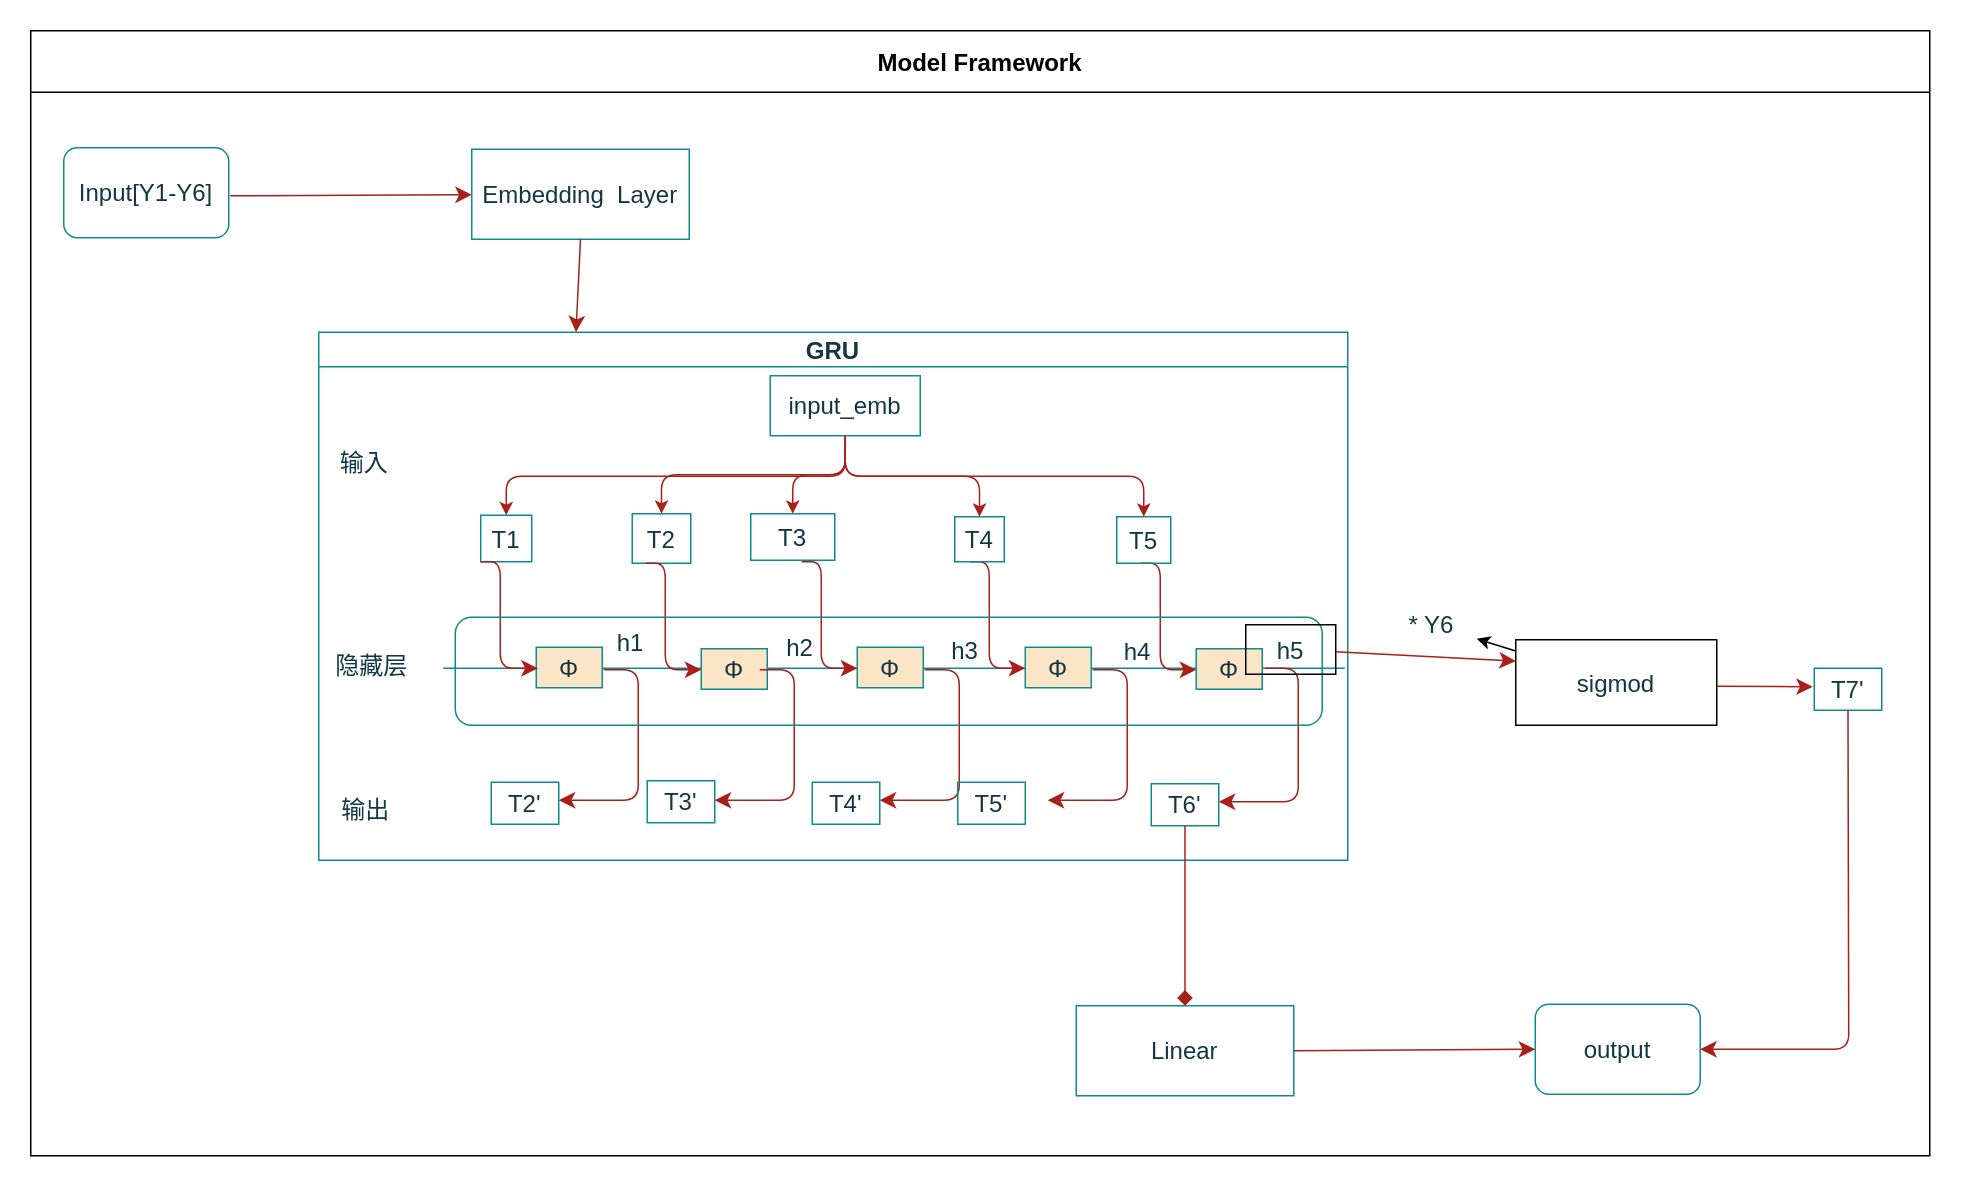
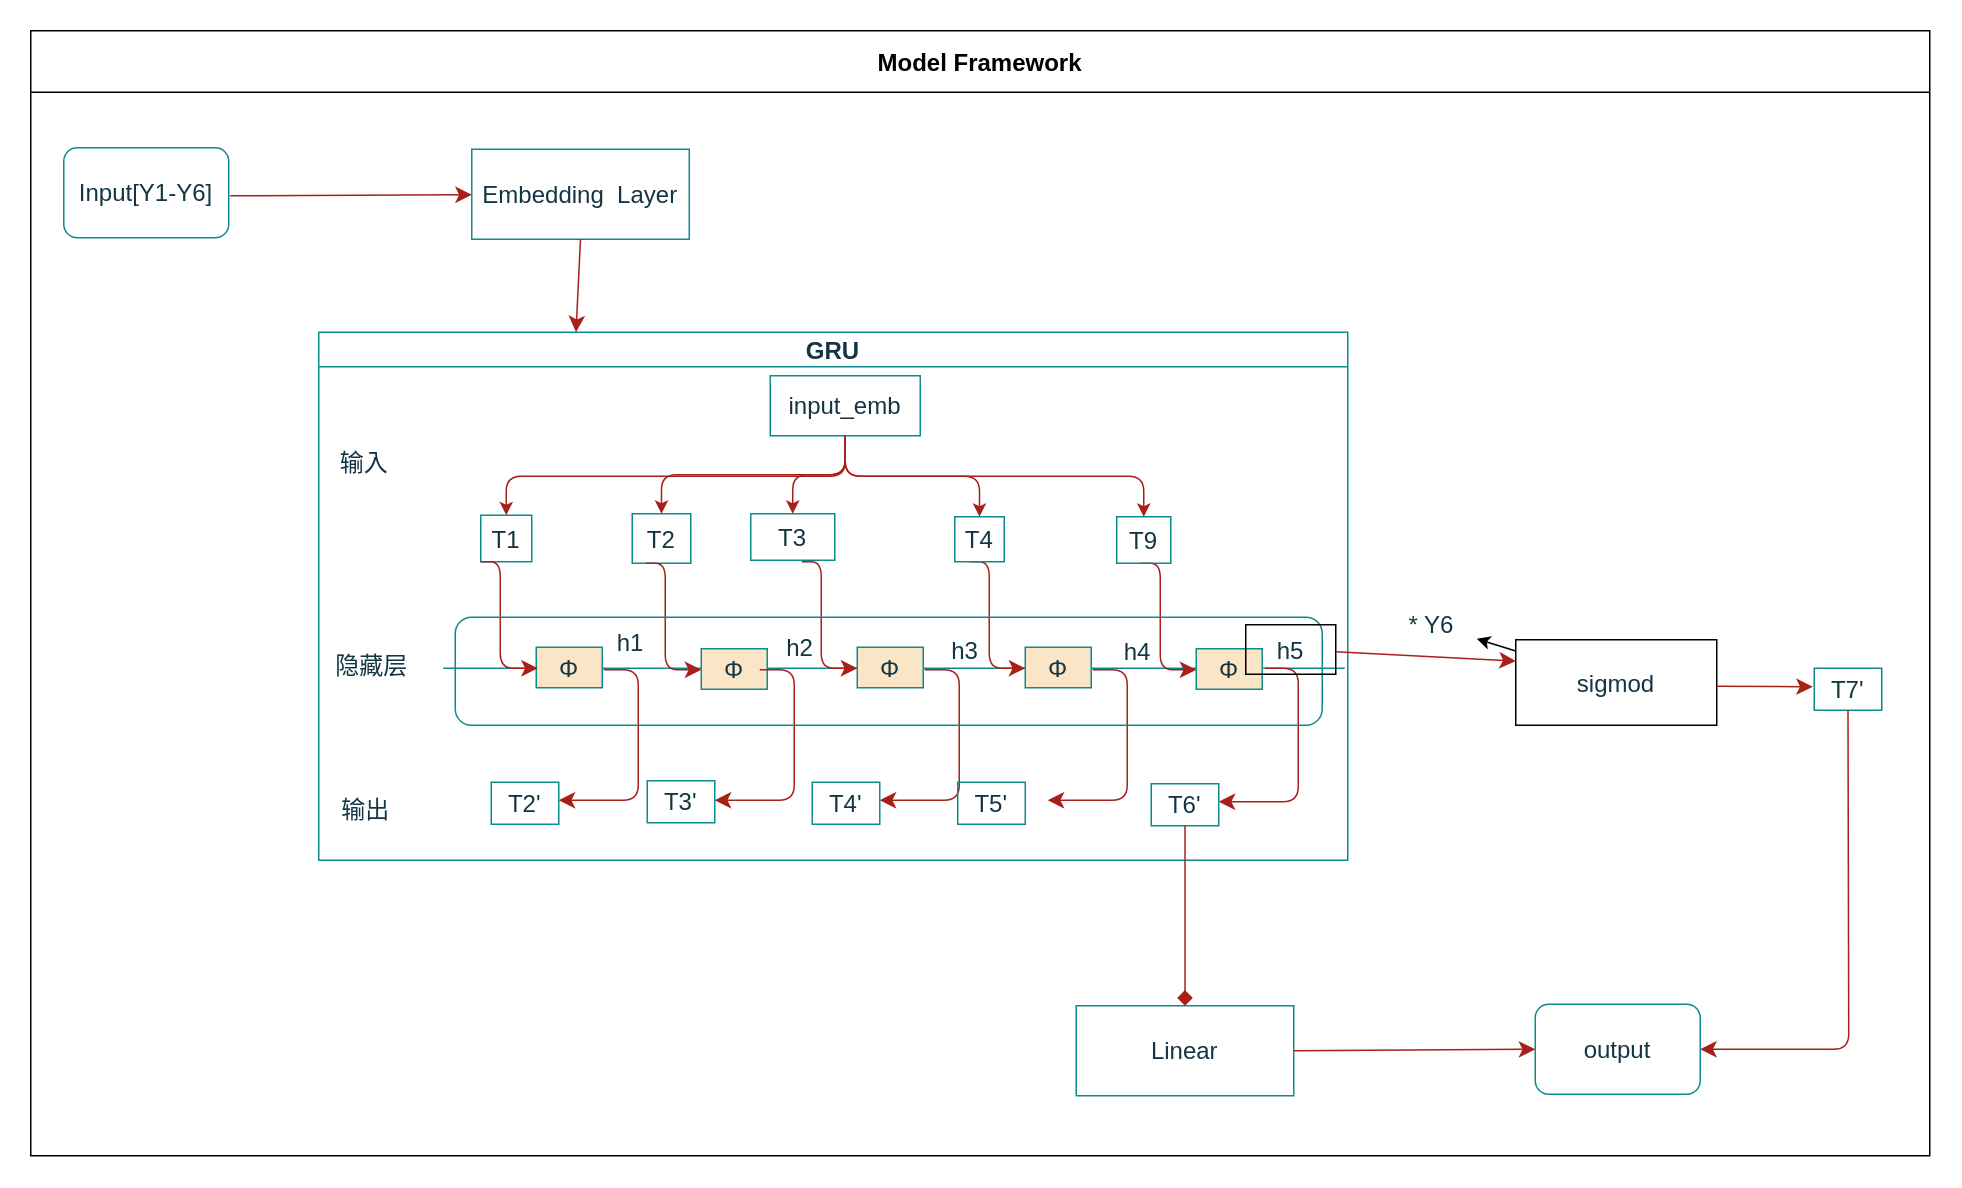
(1144, 541) -> (1144, 541)
